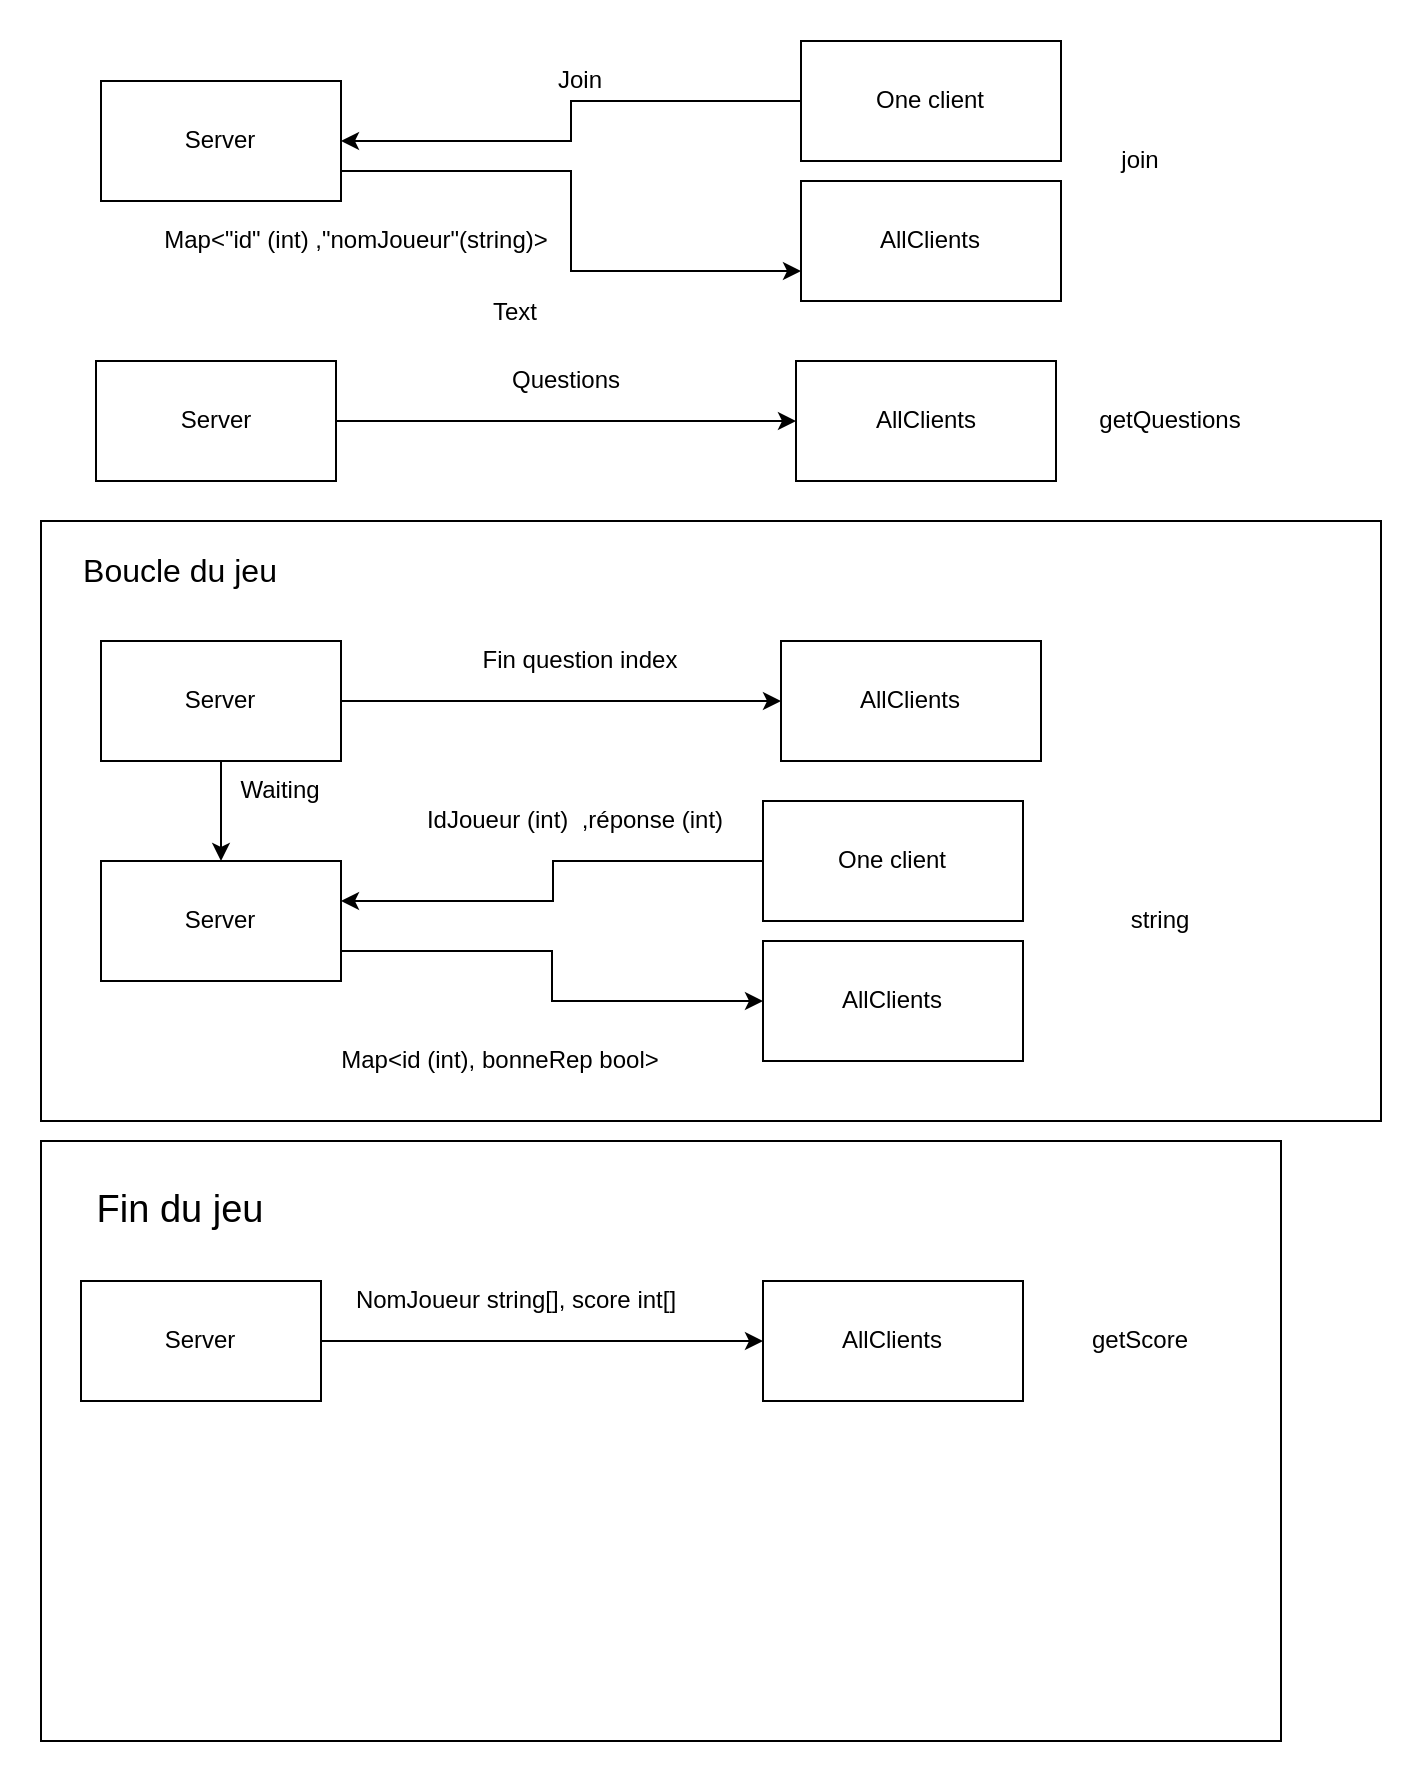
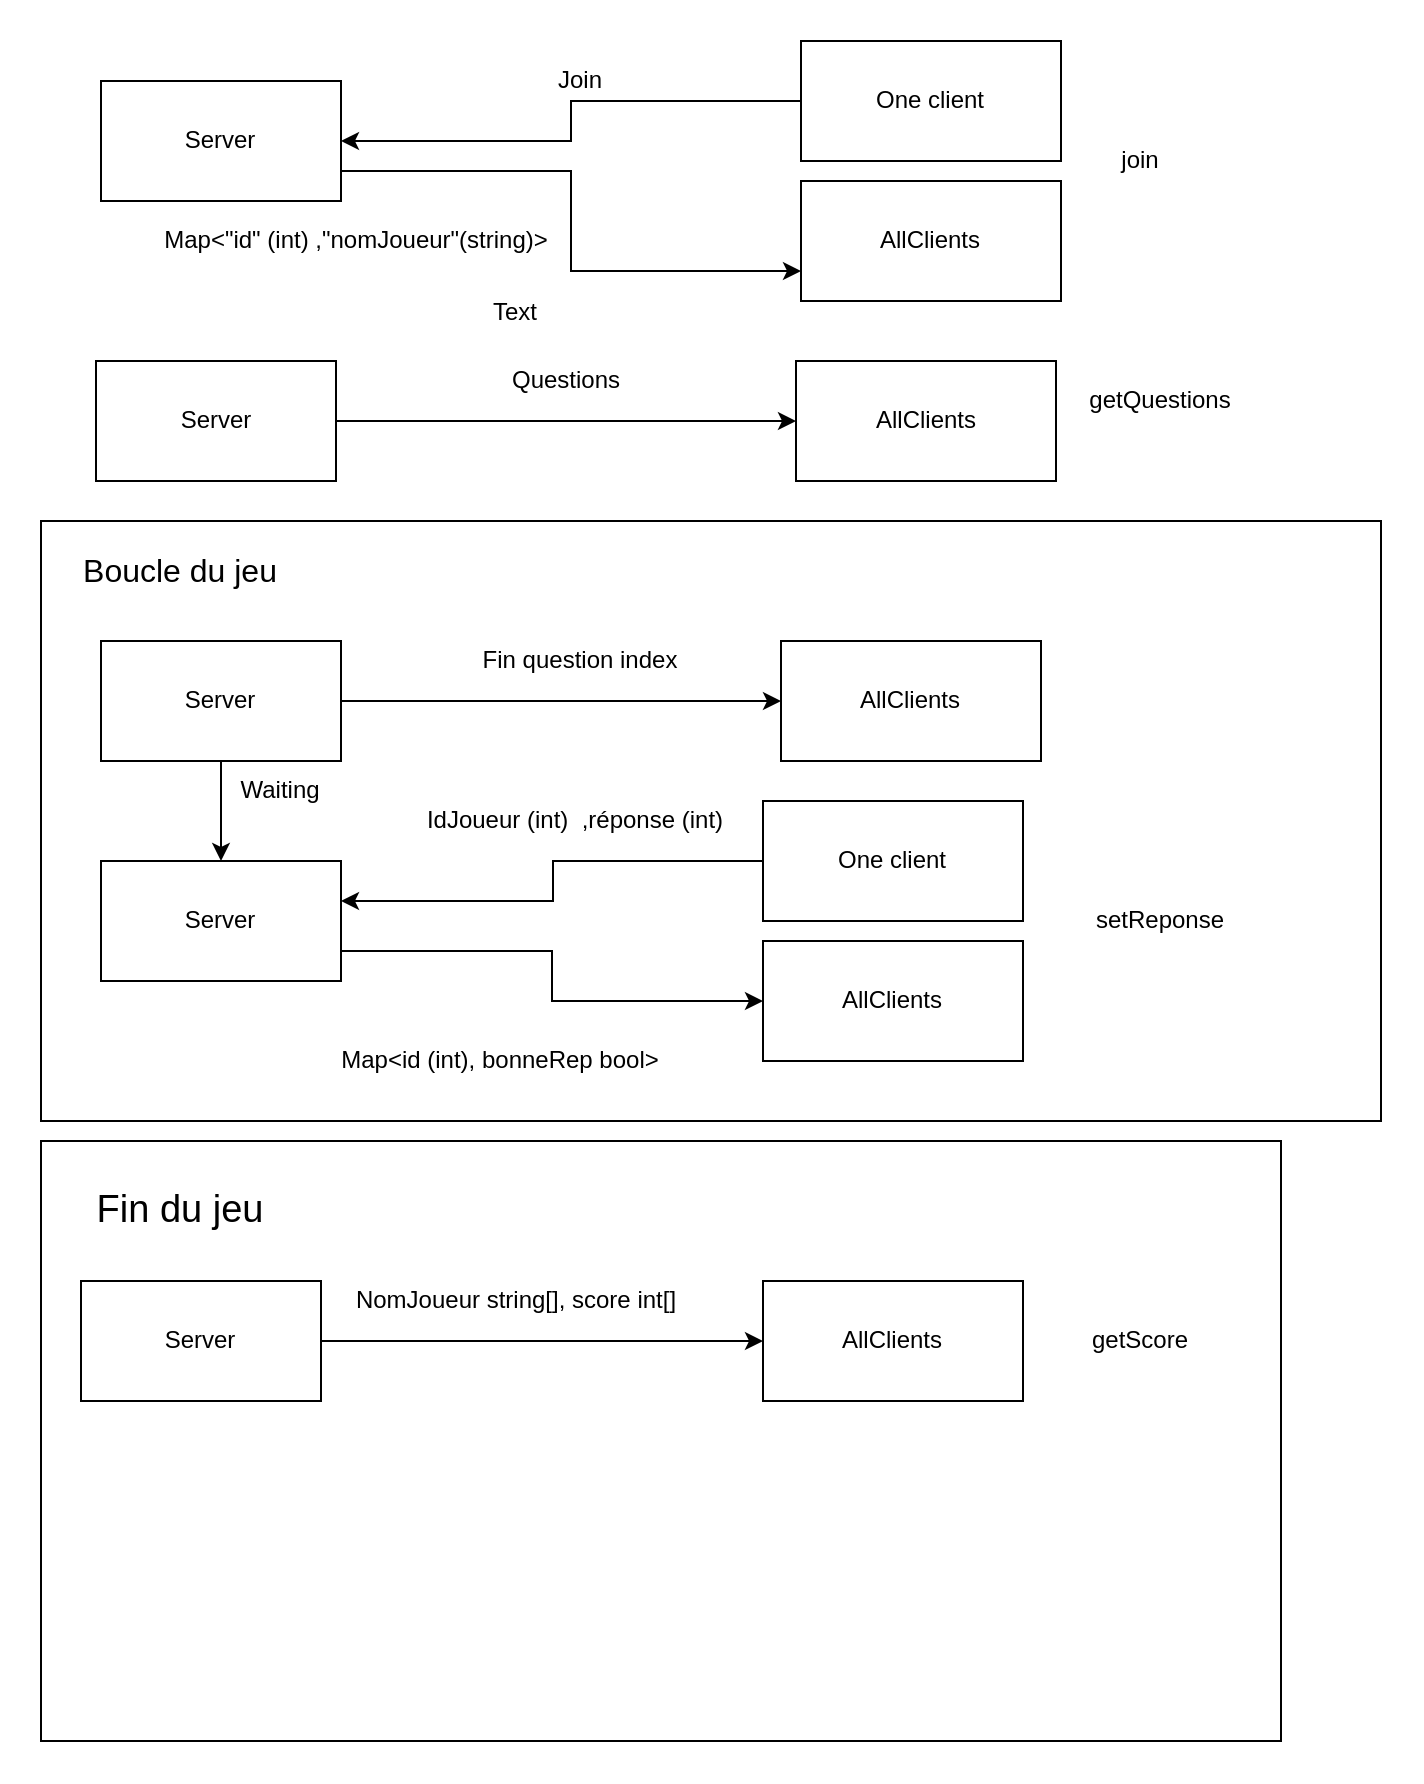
(1171, 421) -> (1161, 401)
(1161, 921) -> (1161, 921)
